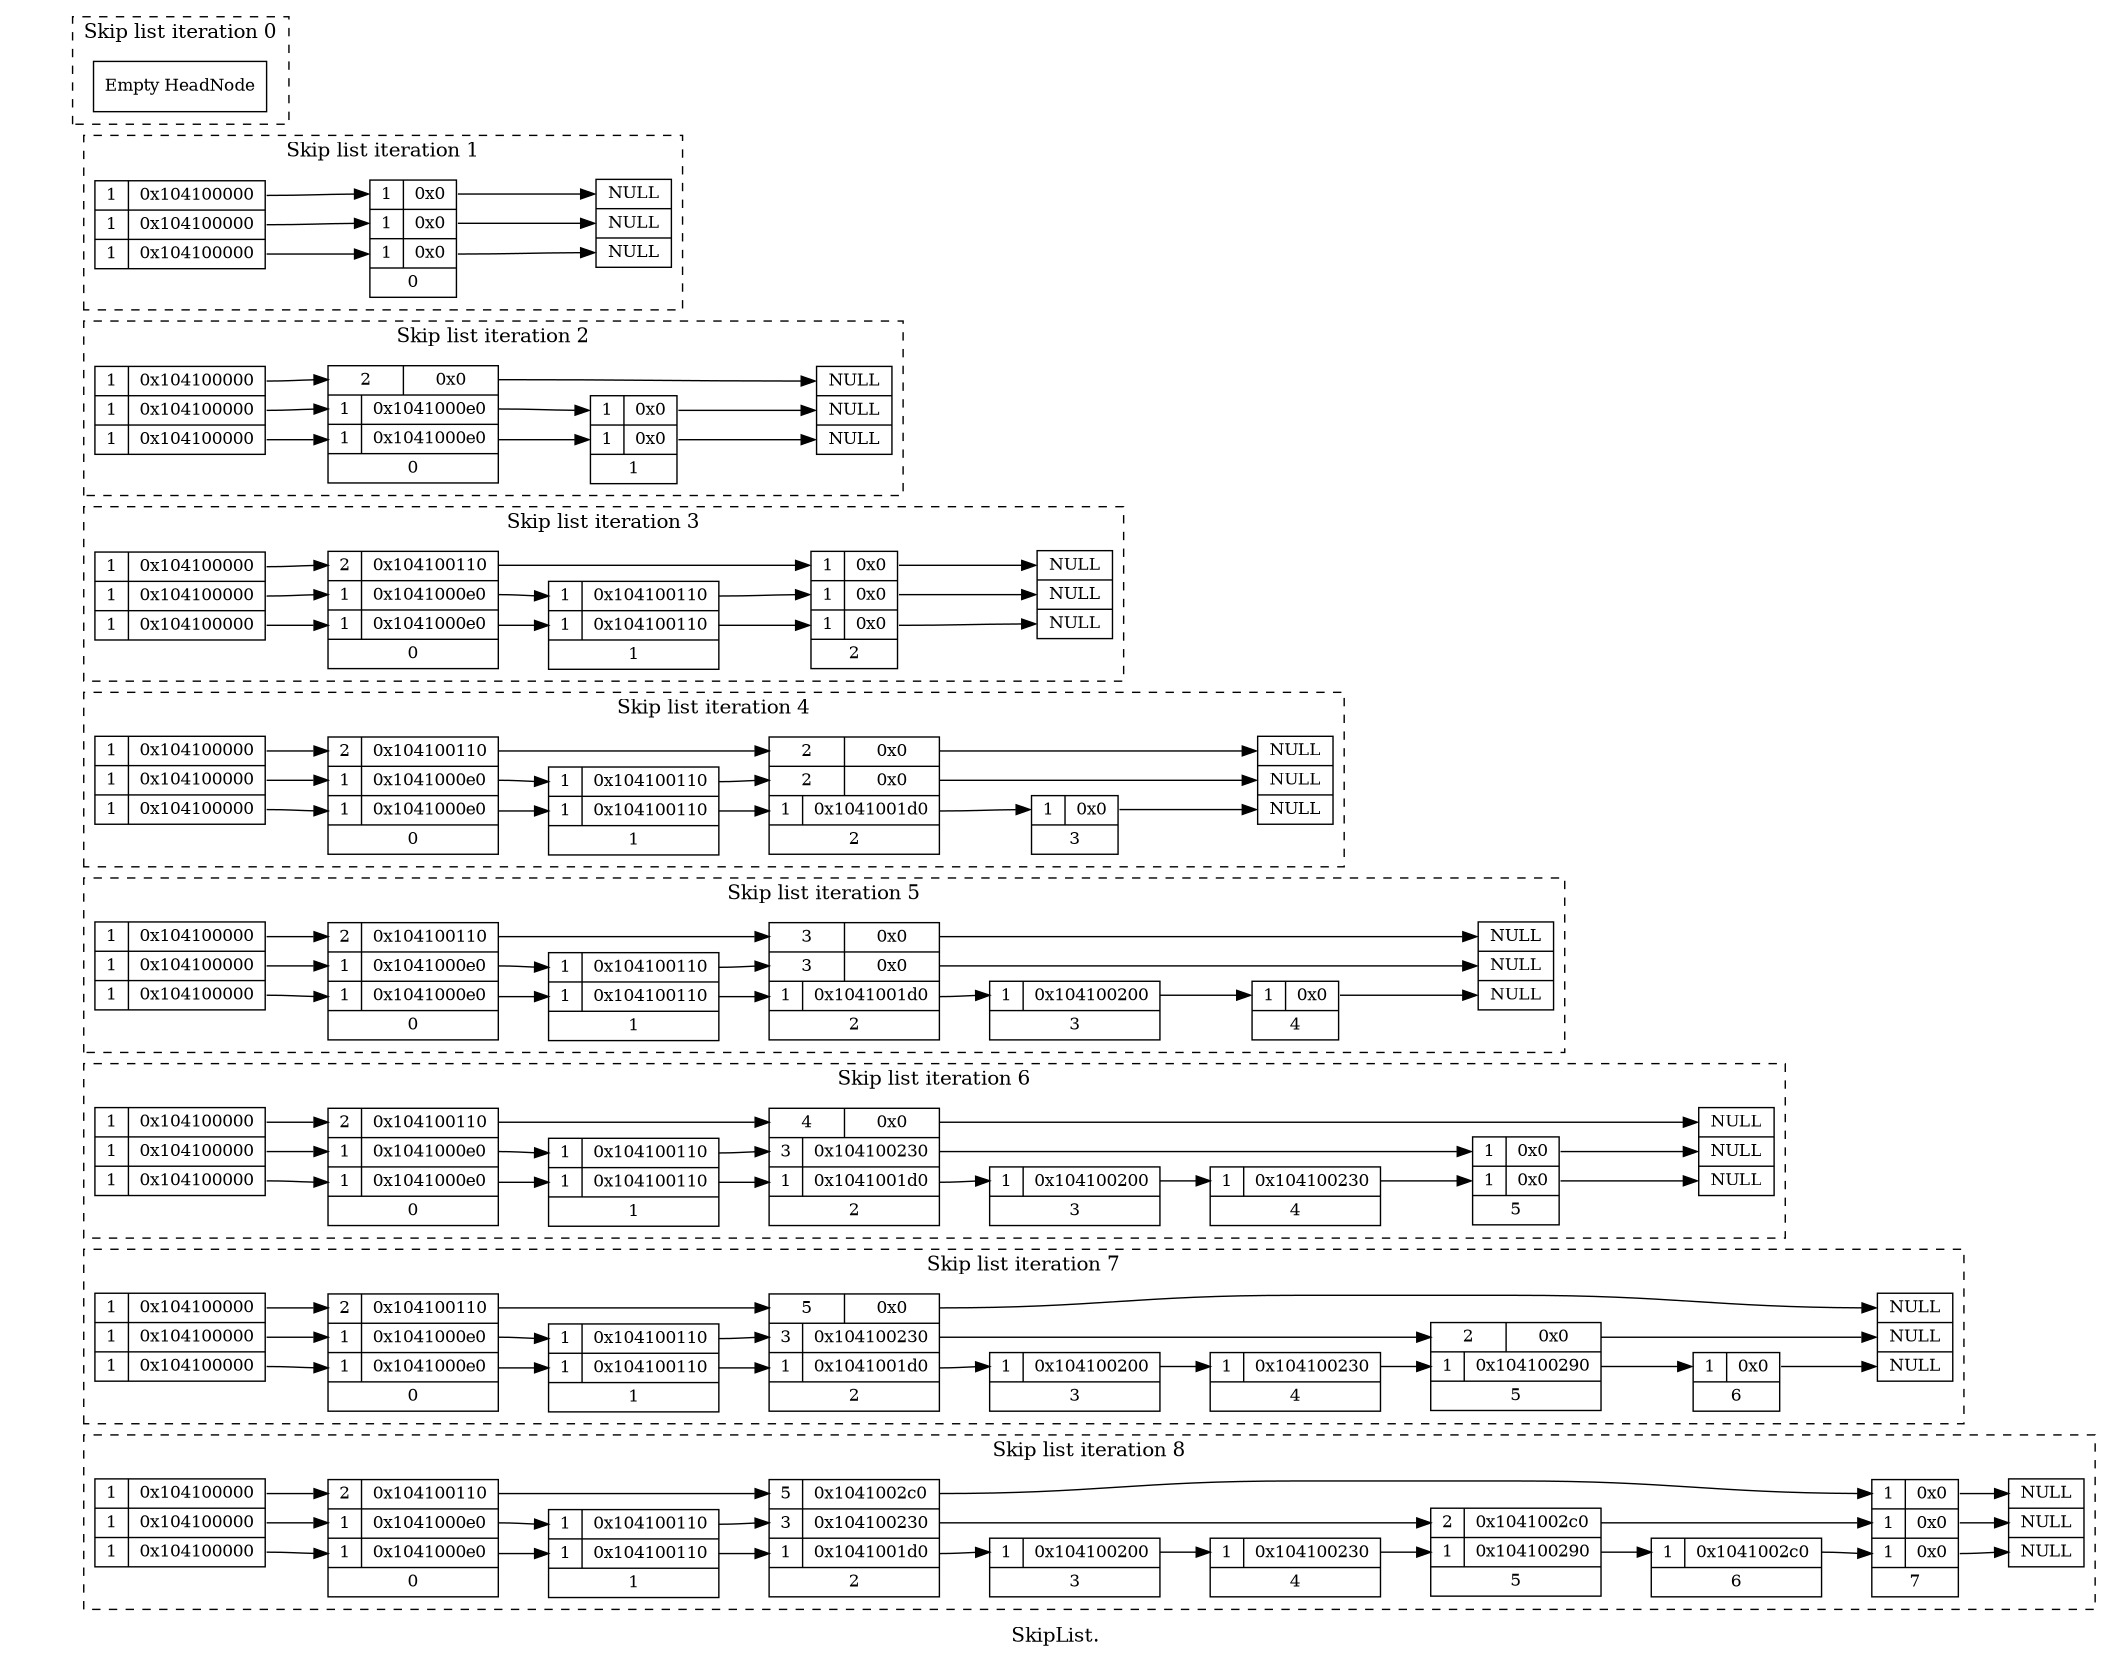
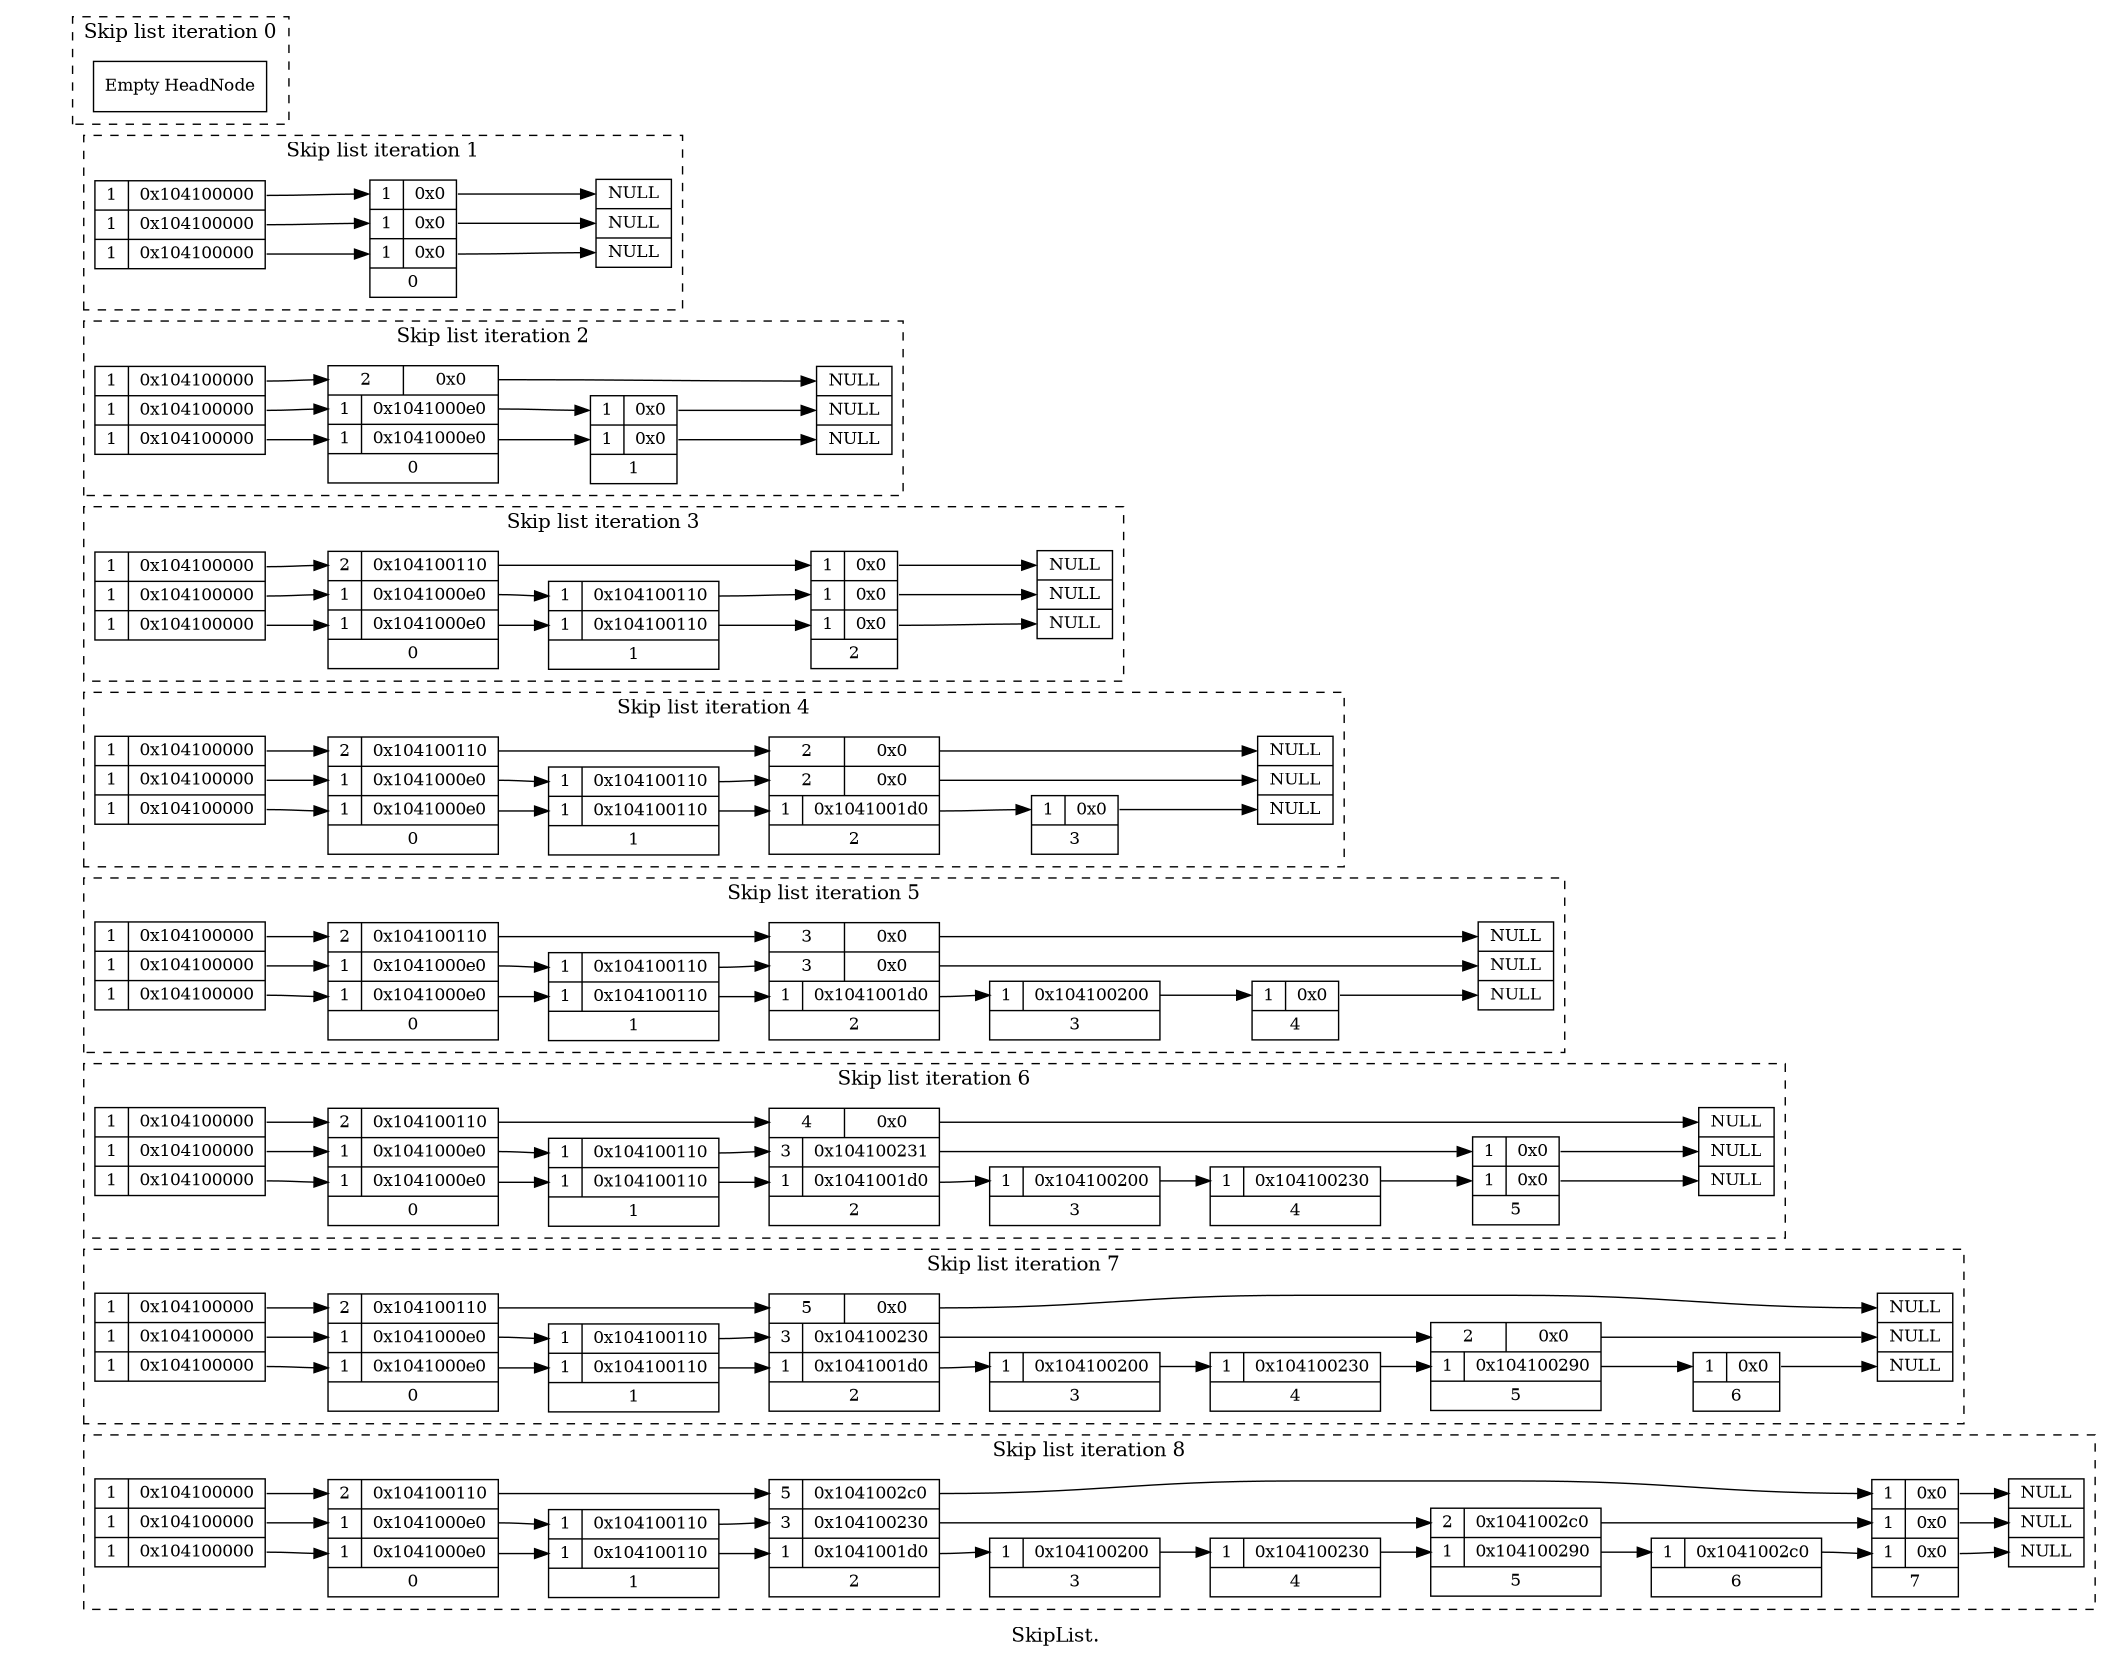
(871, 1152) -> (871, 1152)
